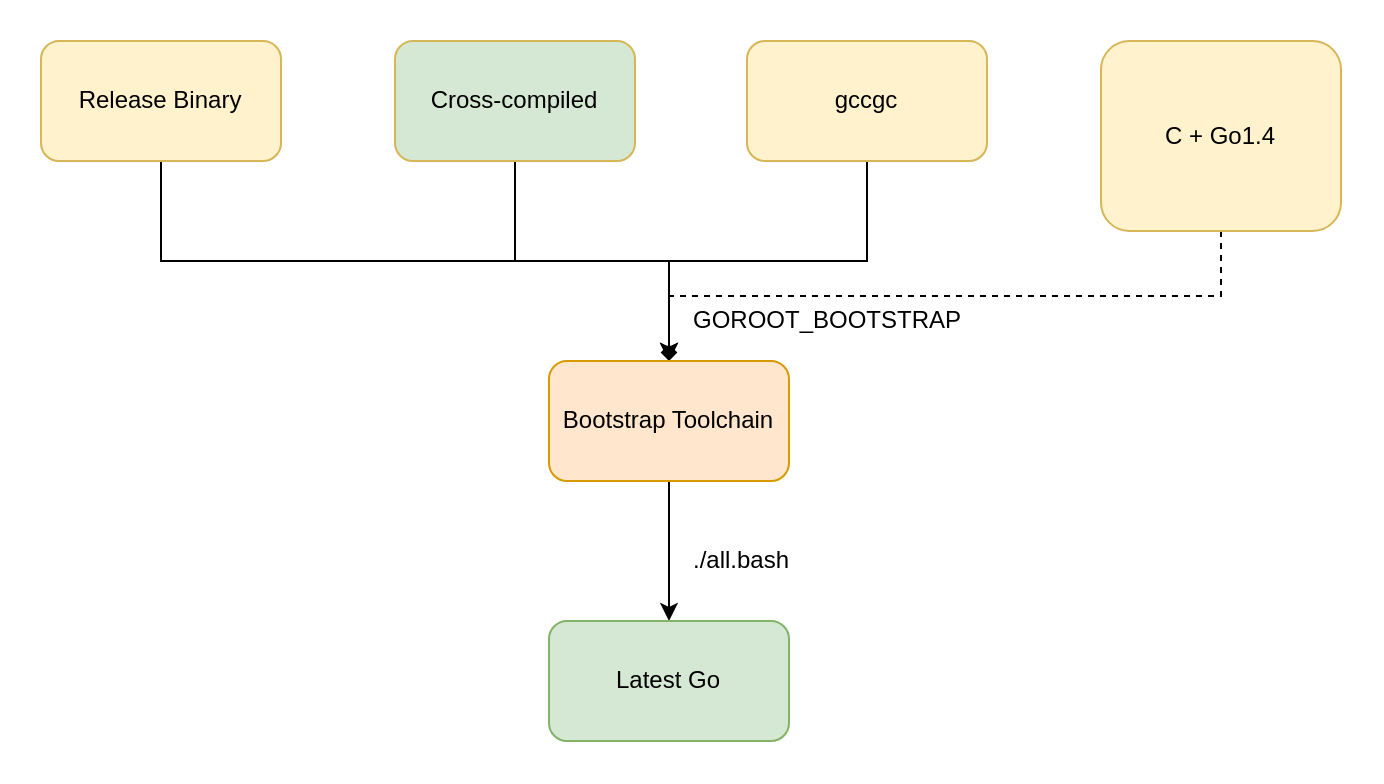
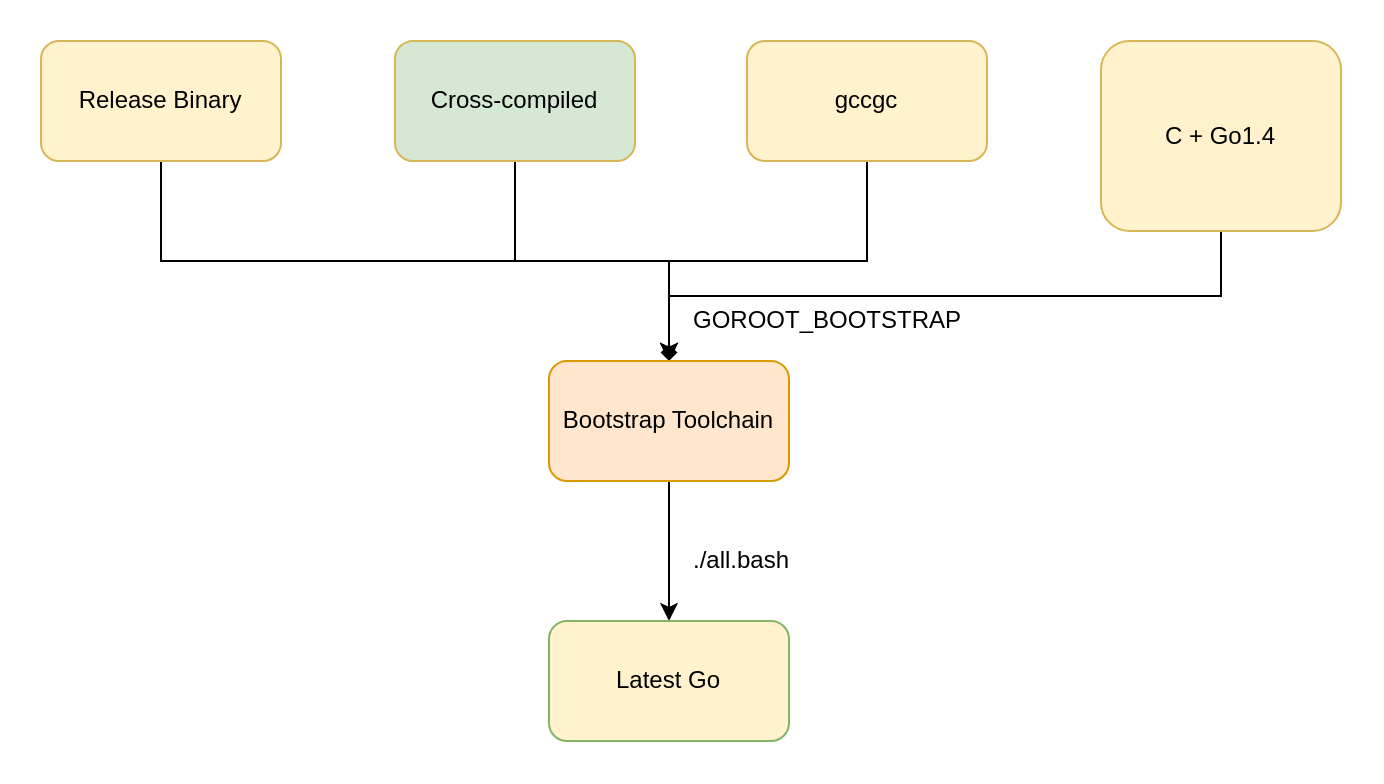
(978, 296) -> (978, 296)
(669, 681) -> (669, 681)
